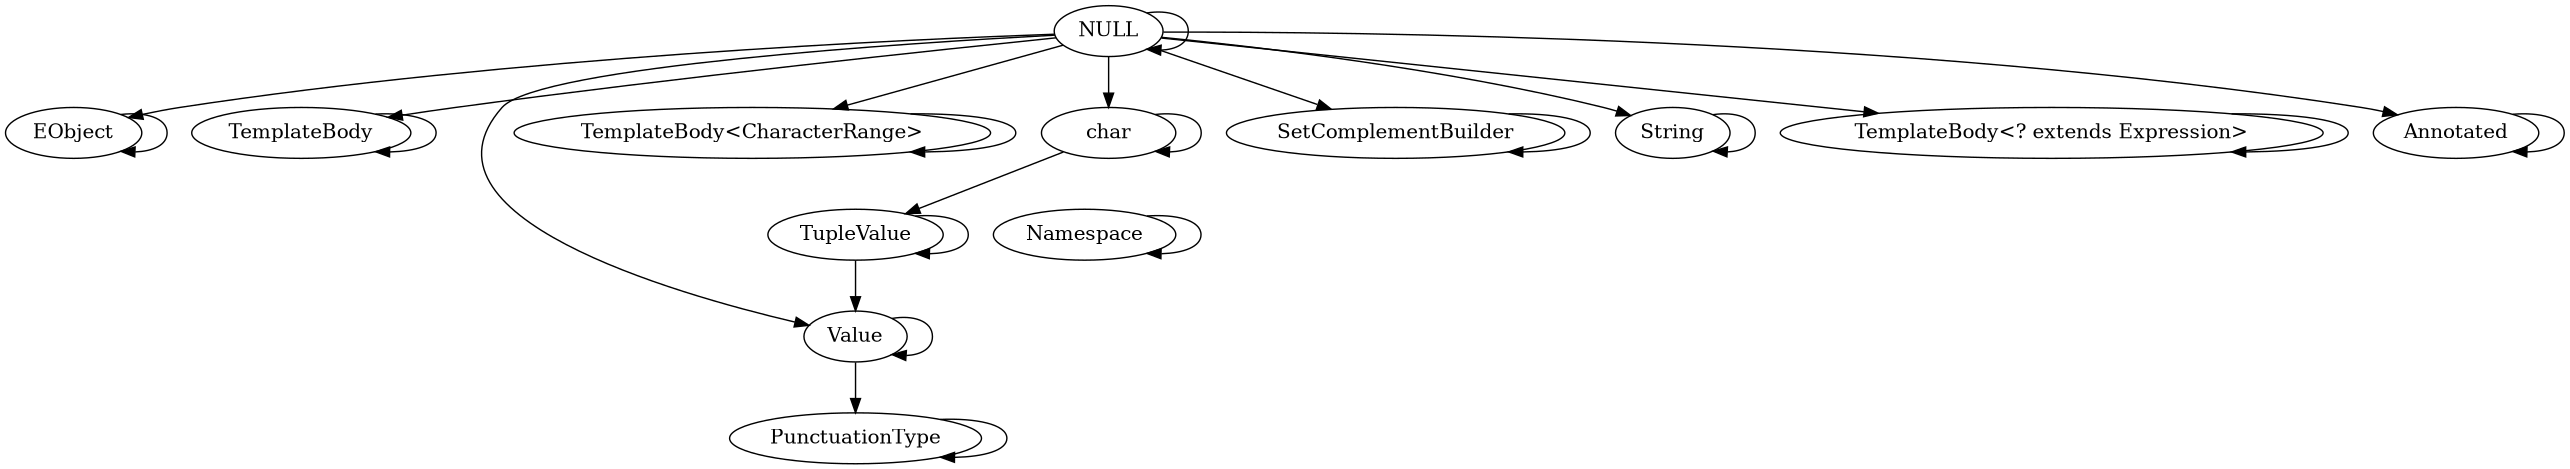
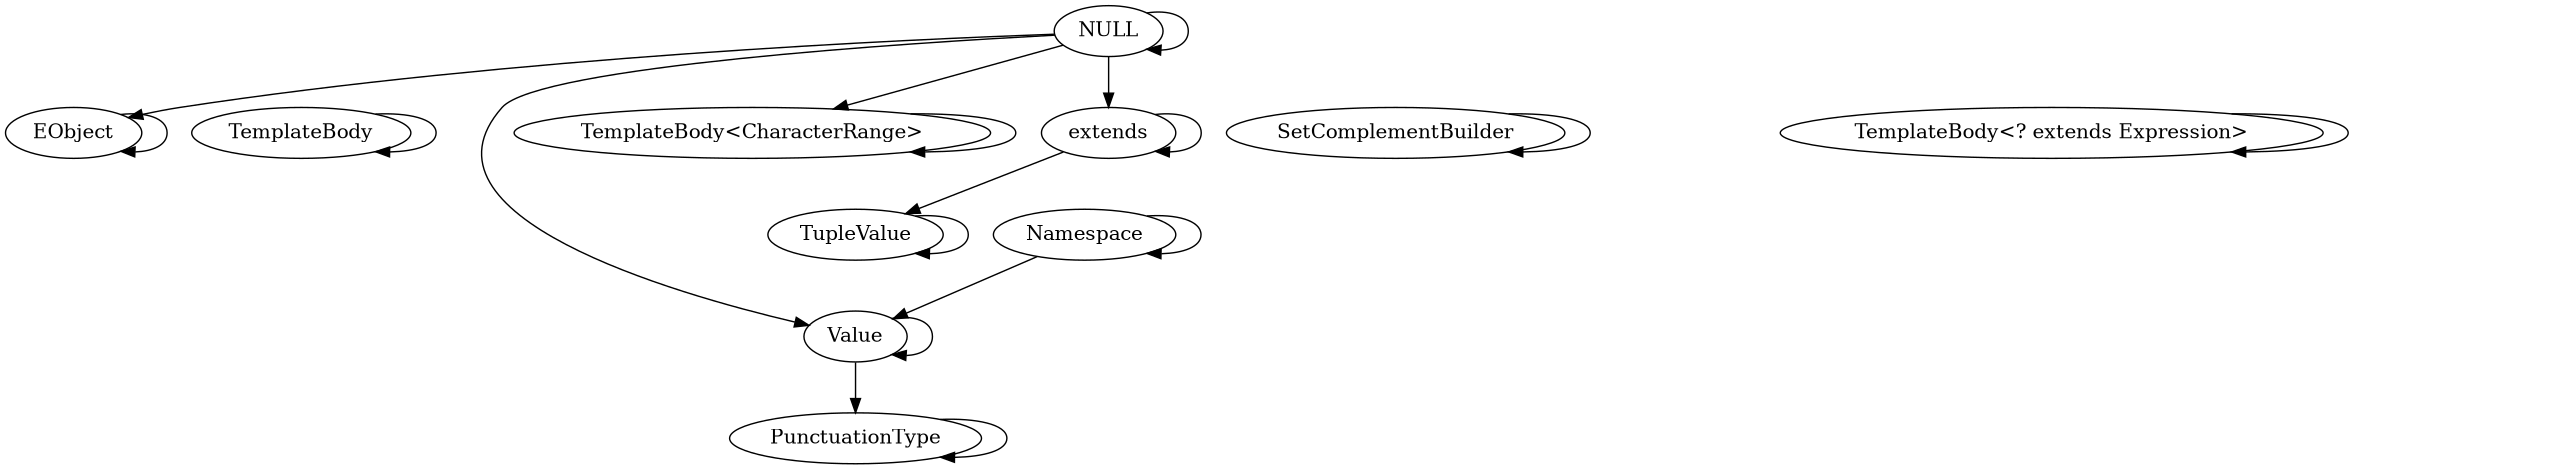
(729, 73) -> none
(1513, 75) -> none
(1234, 76) -> none
(1109, 133) -> (1109, 133)
(1673, 133) -> none
(2456, 133) -> none
(856, 279) -> (972, 285)
